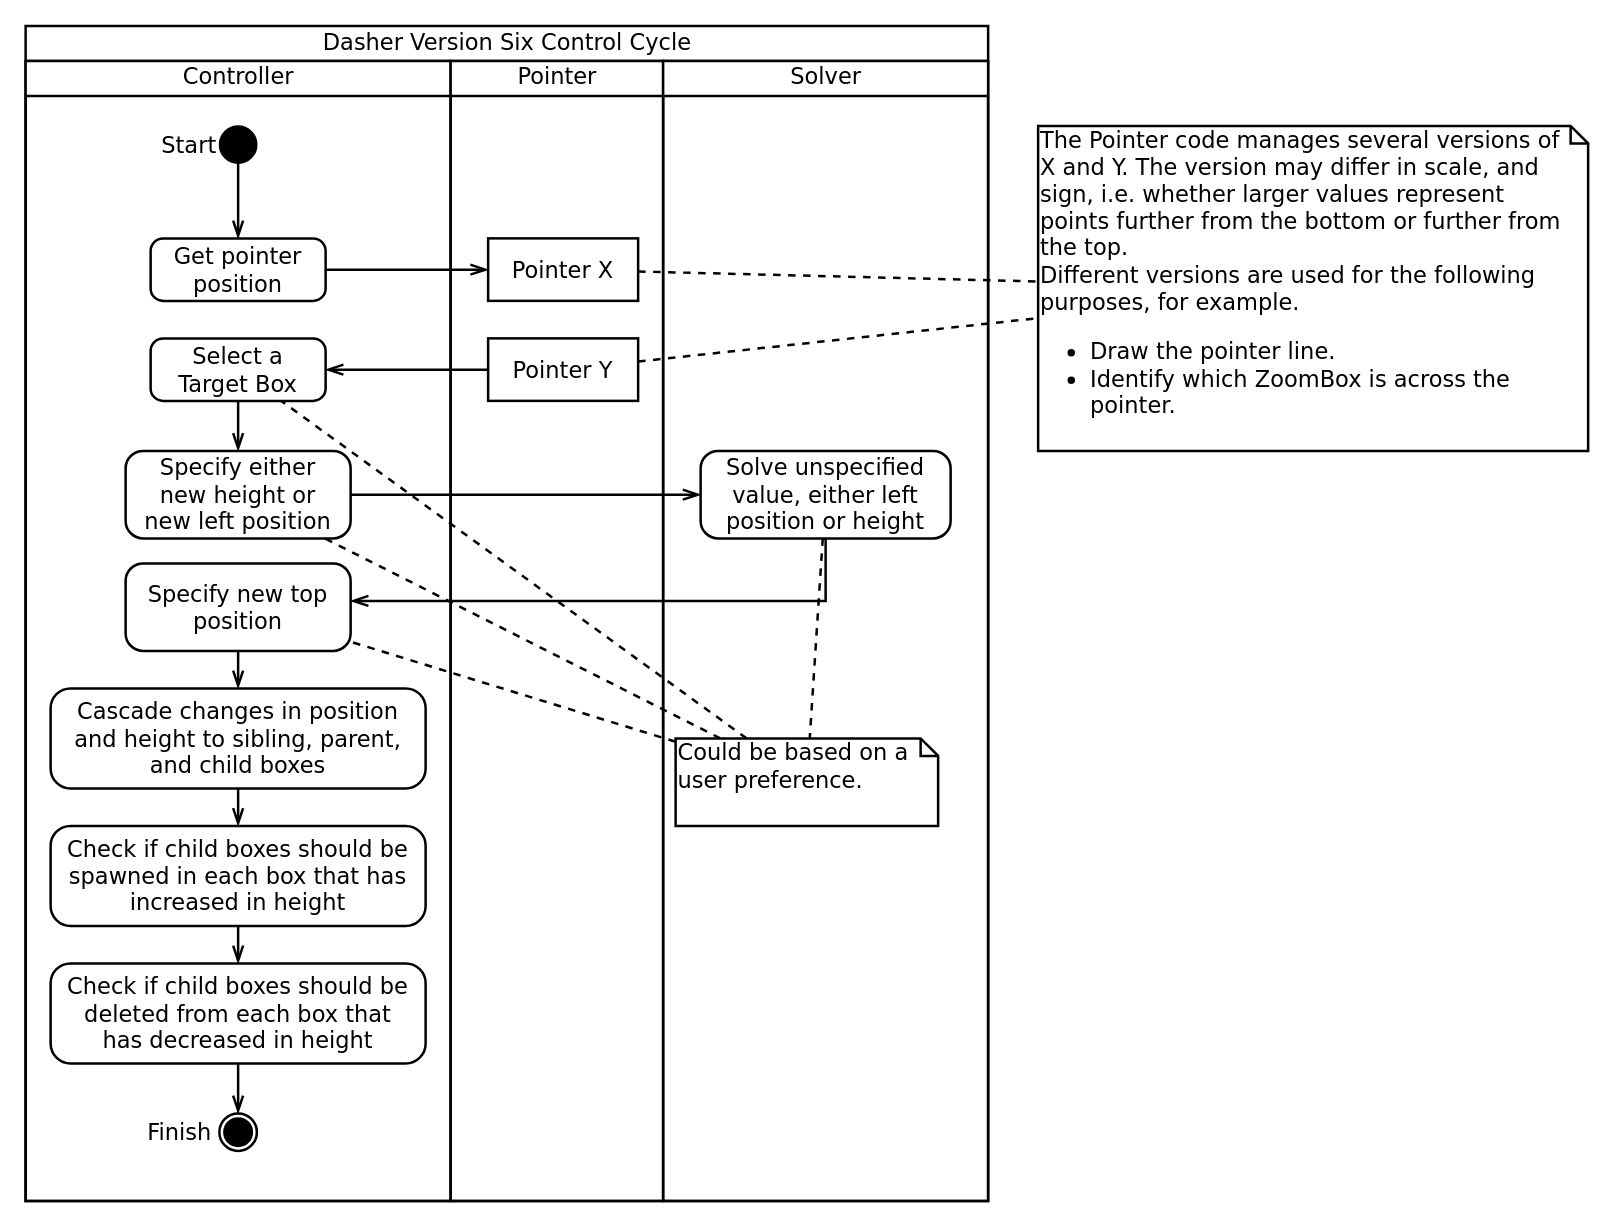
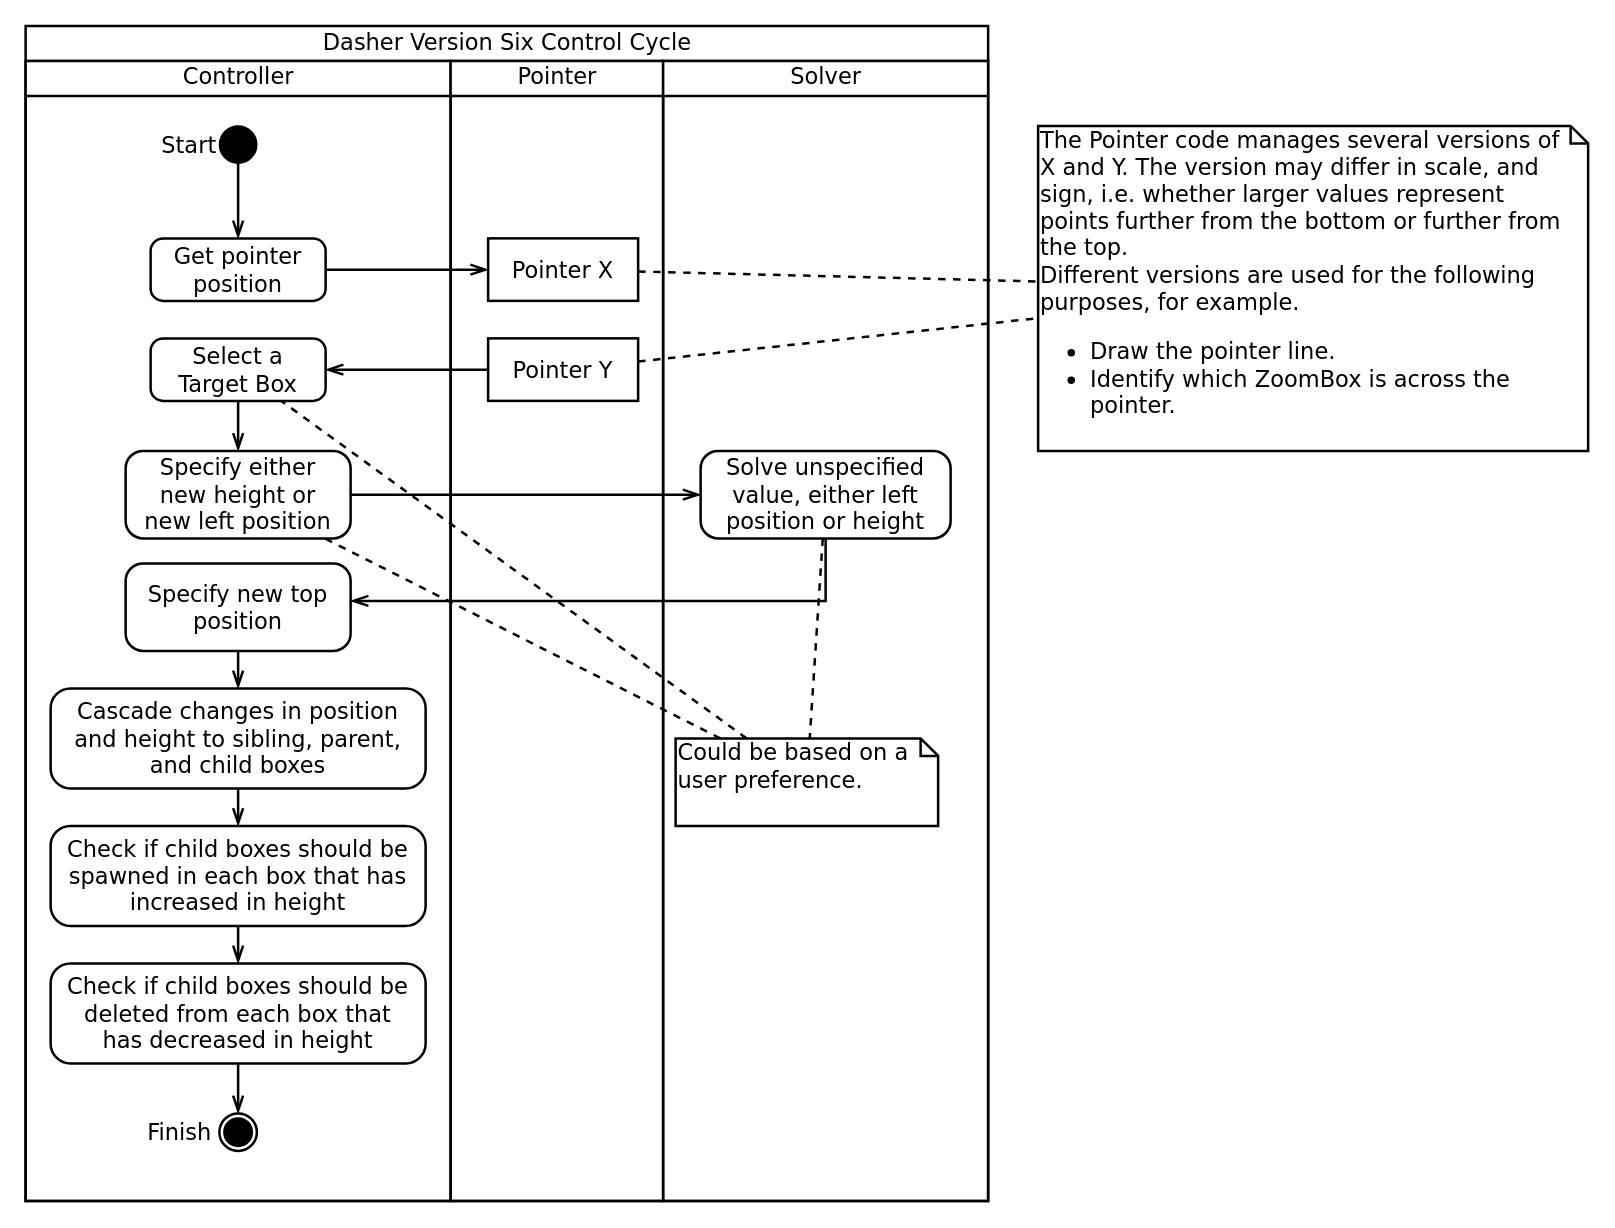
(511, 691) -> none
